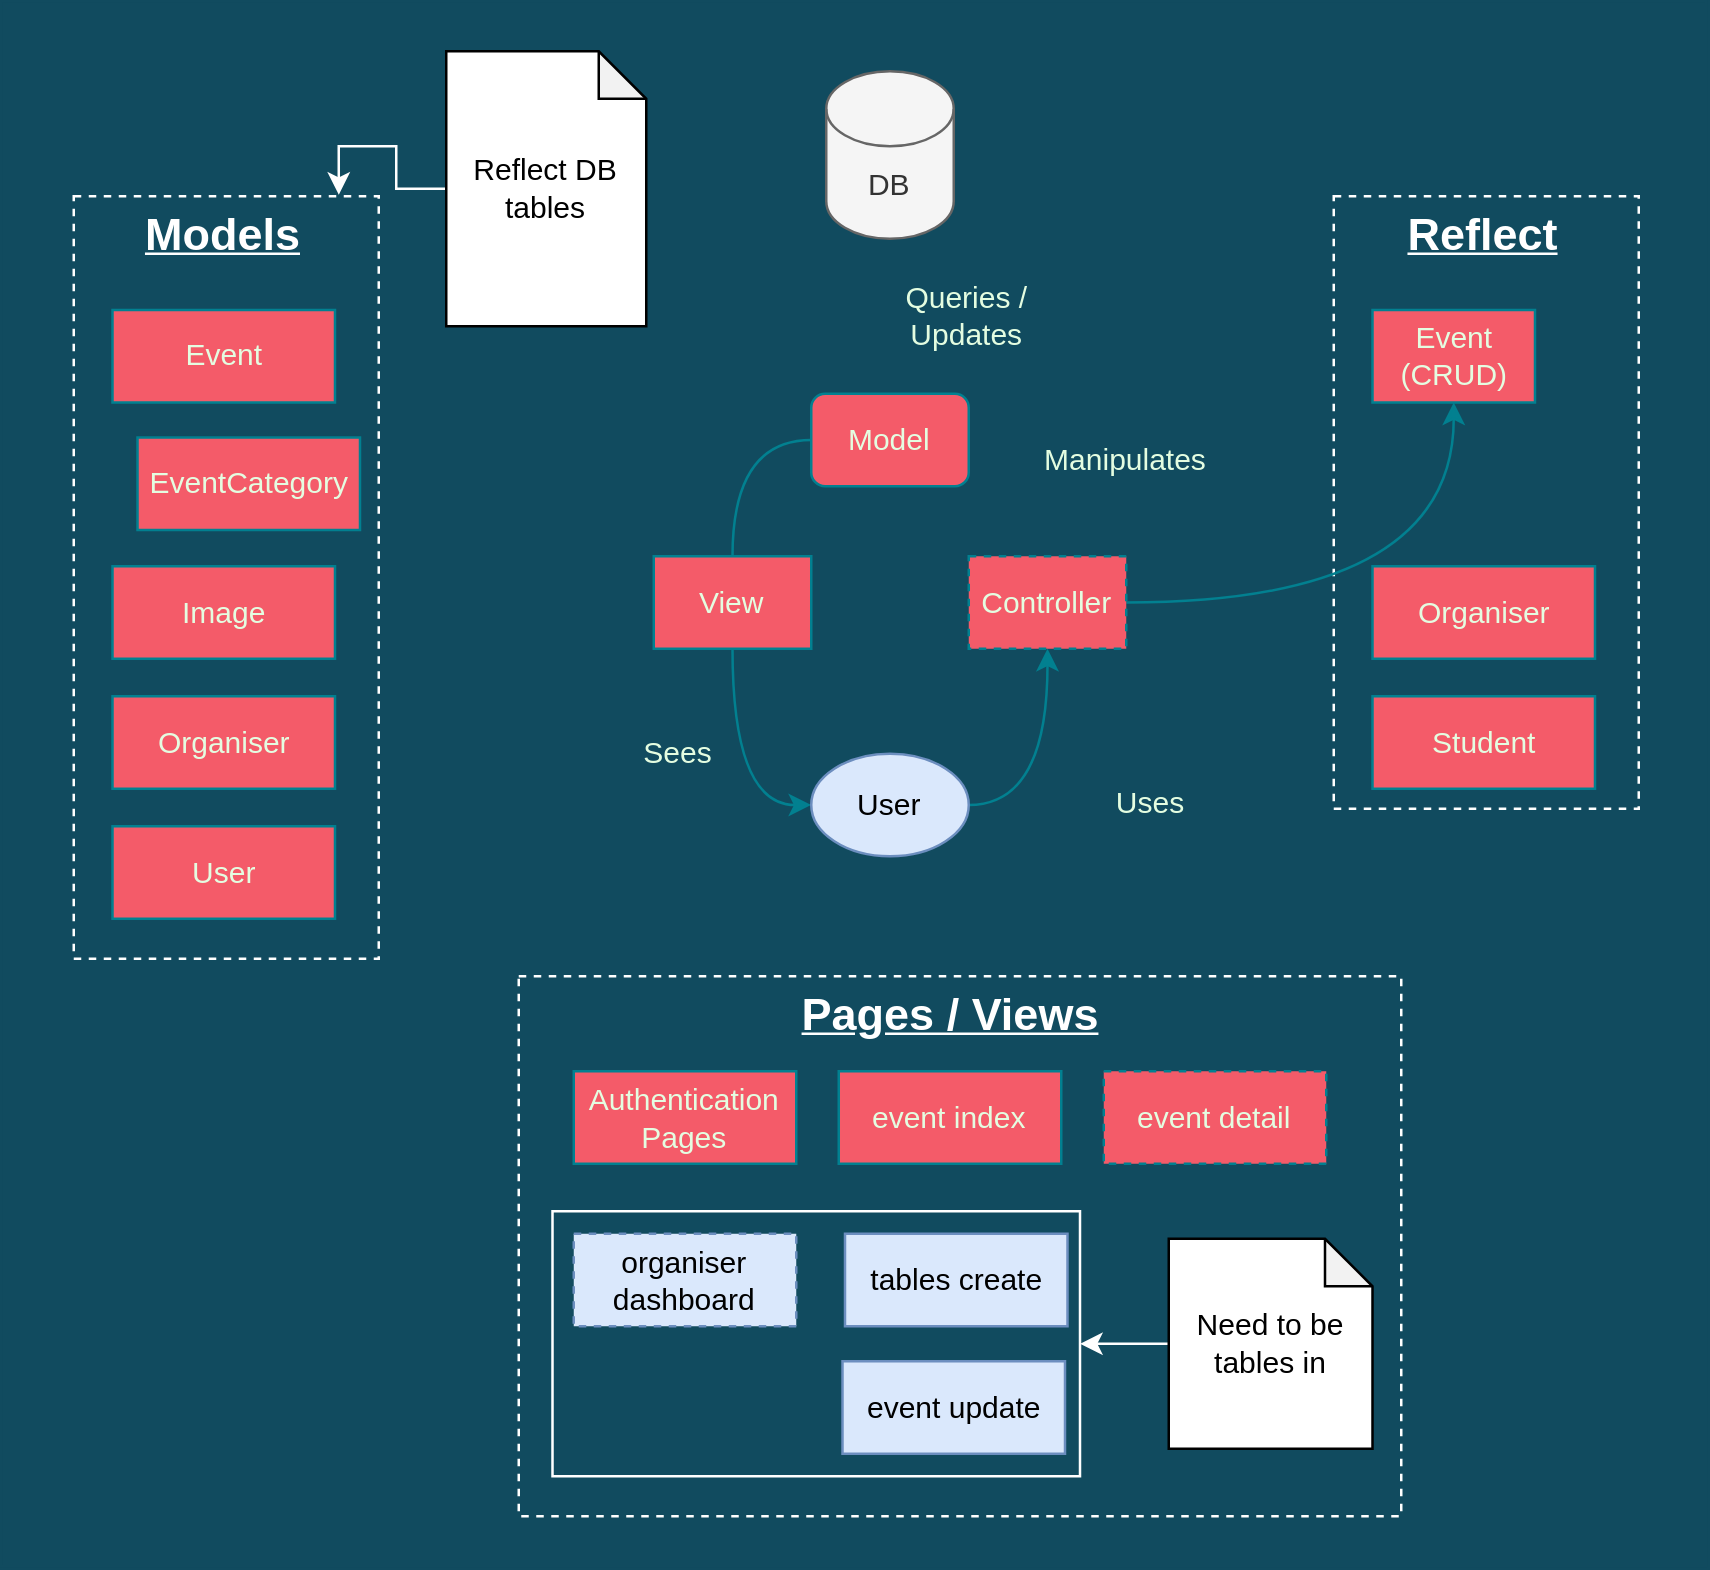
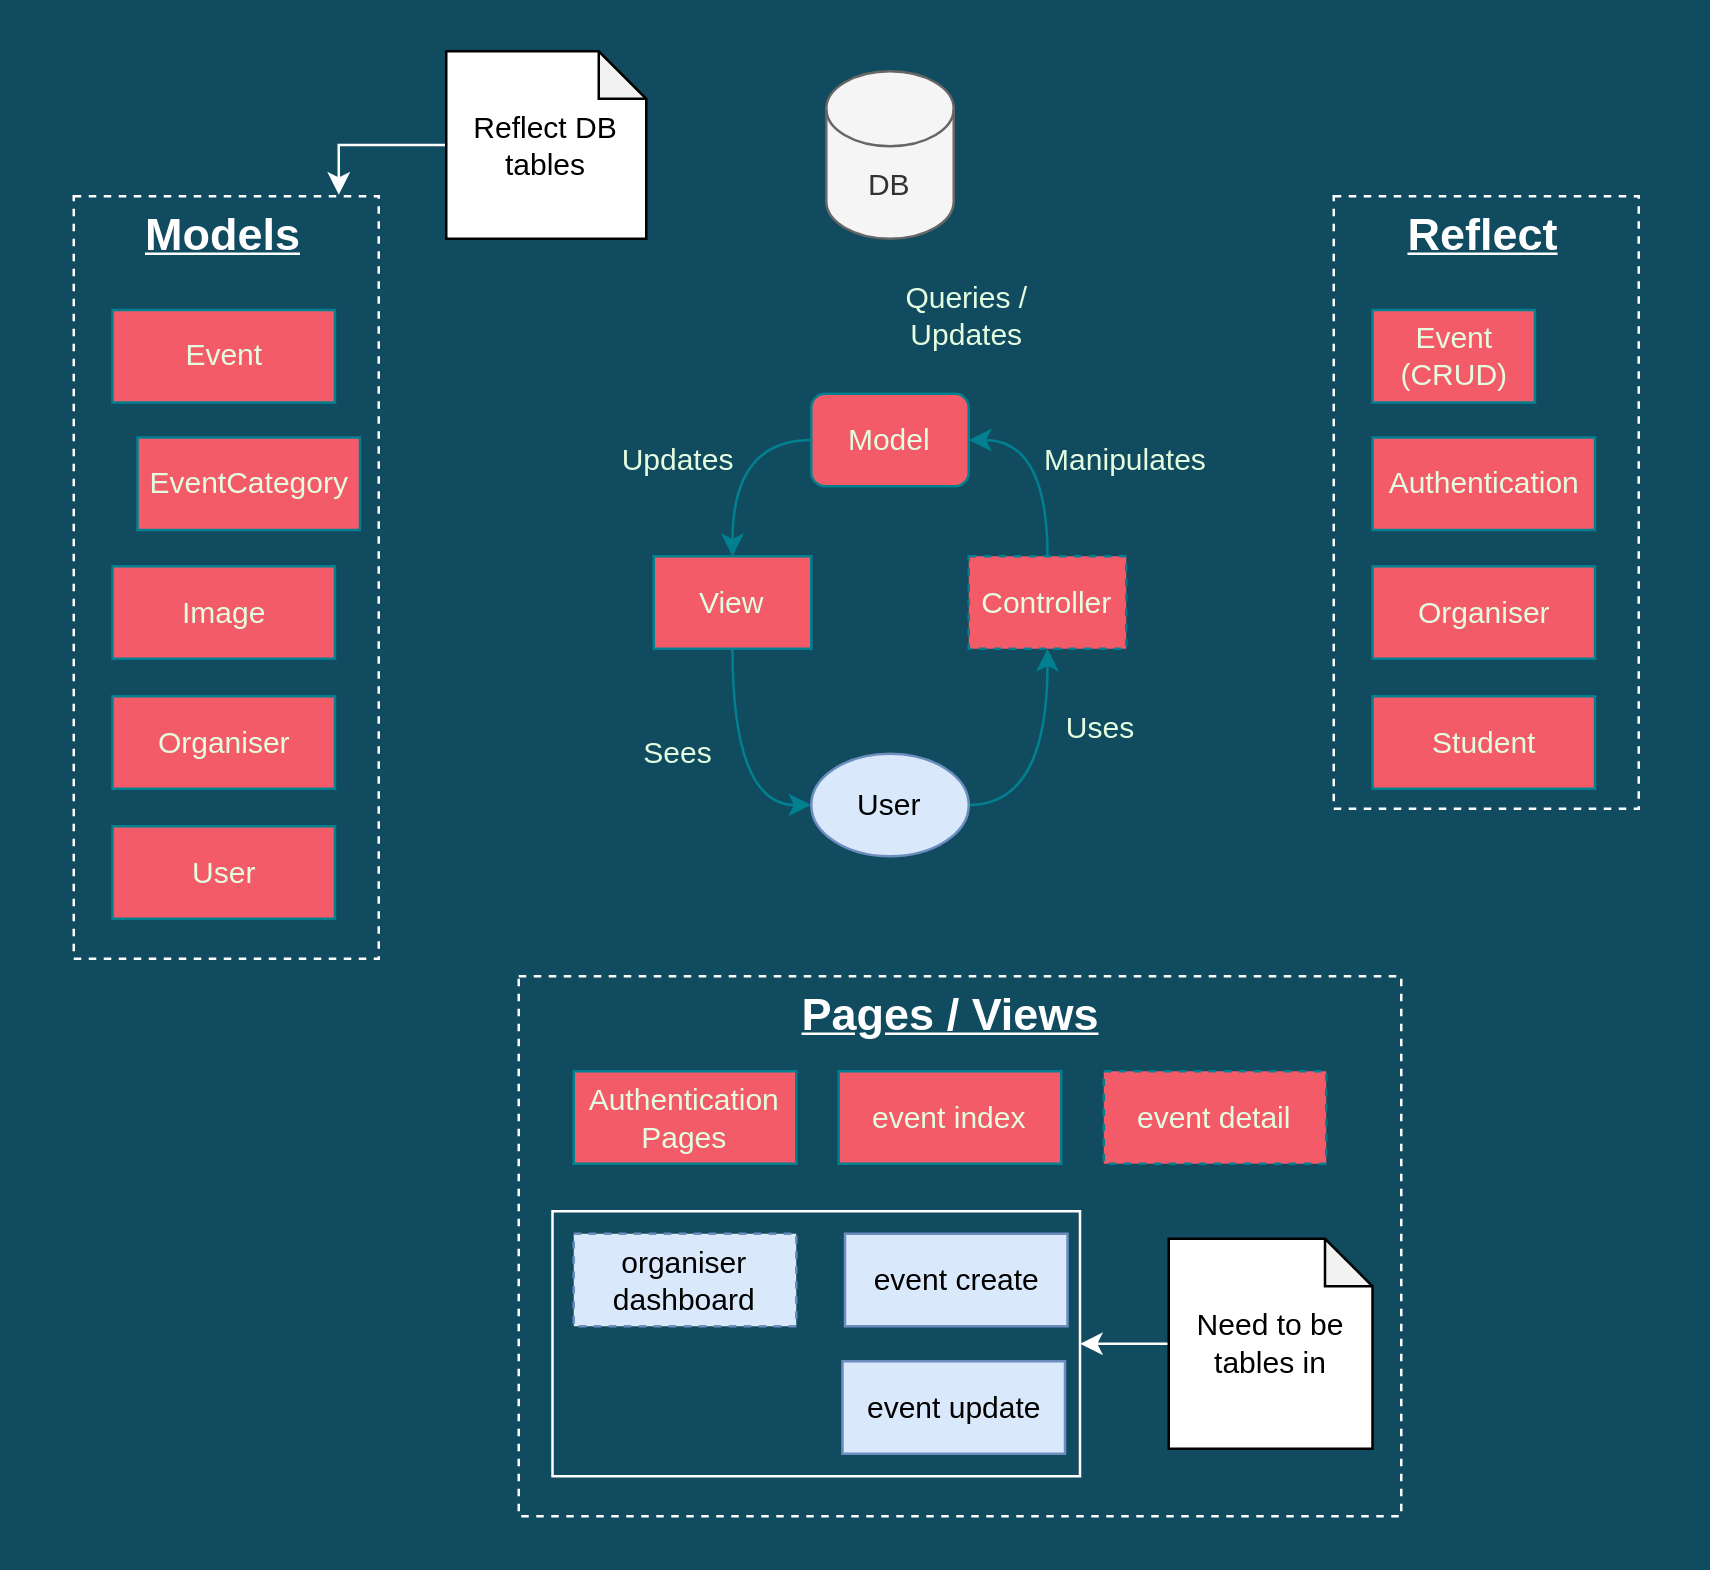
(546, 189) -> (546, 145)
none -> (679, 461)
none -> (1484, 484)
(742, 489) -> (742, 483)
(1438, 489) -> (1038, 484)
(1151, 804) -> (1101, 729)
(958, 1281) -> (958, 1281)
